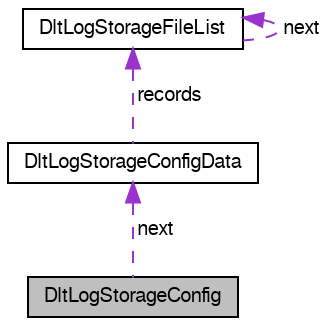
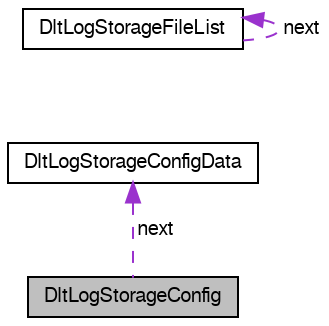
(133, 106) -> none
